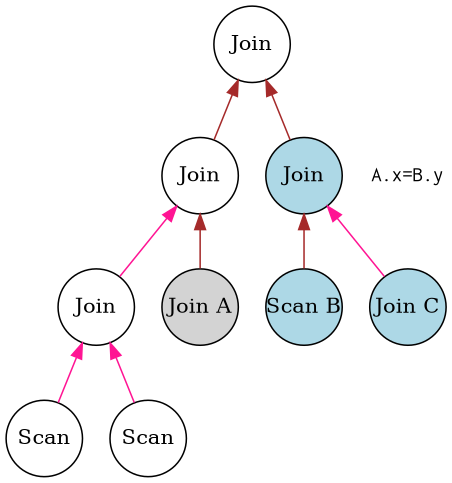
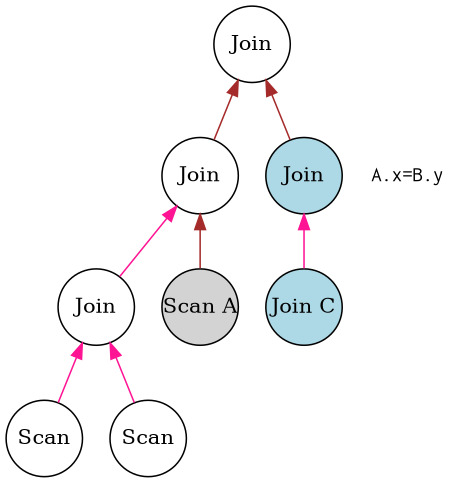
(200, 307) -> (200, 307)
(304, 307) -> none
